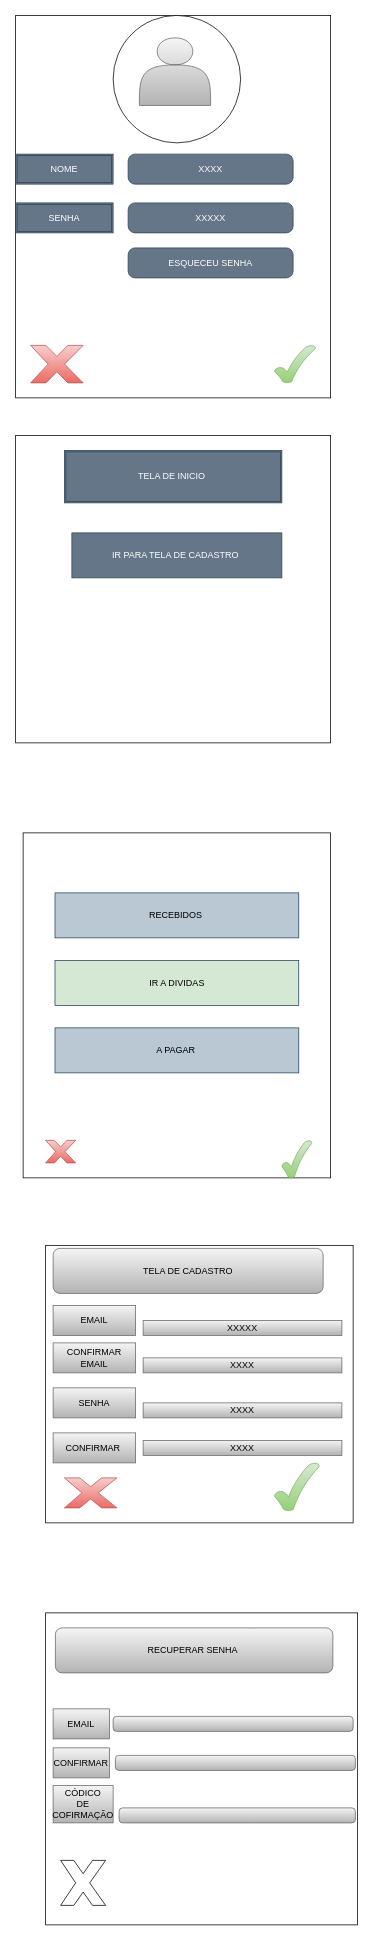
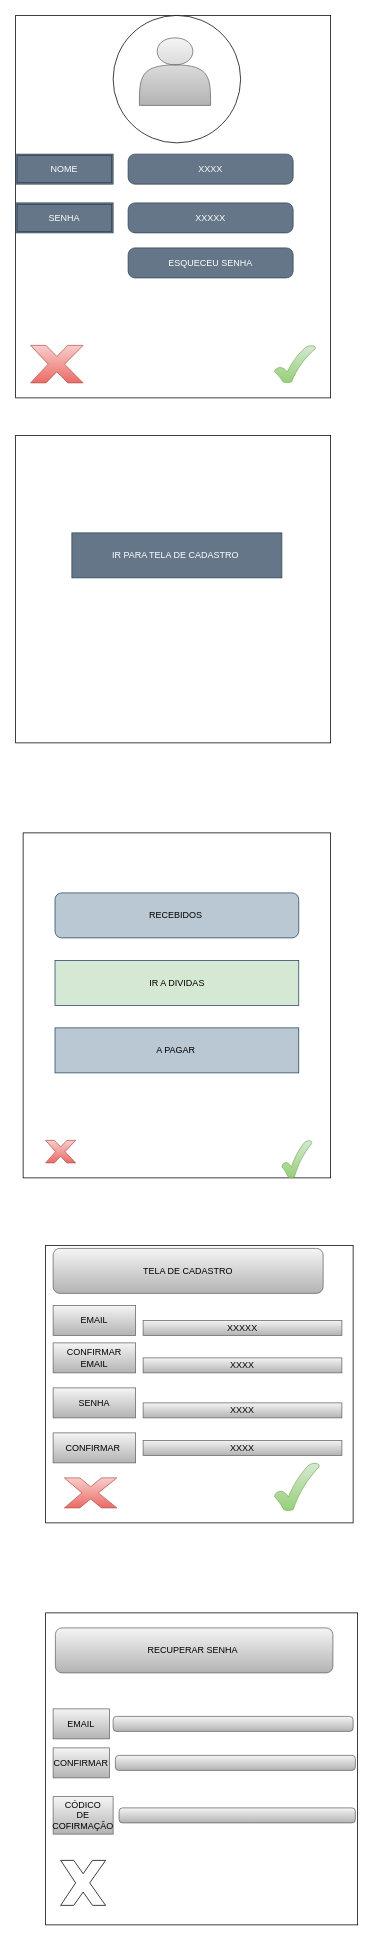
(173, 477) -> none
(177, 915) -> (177, 915)
(83, 1804) -> (83, 1815)
